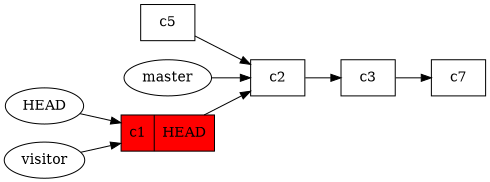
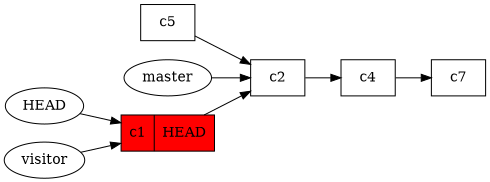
(368, 78) -> (368, 78)
